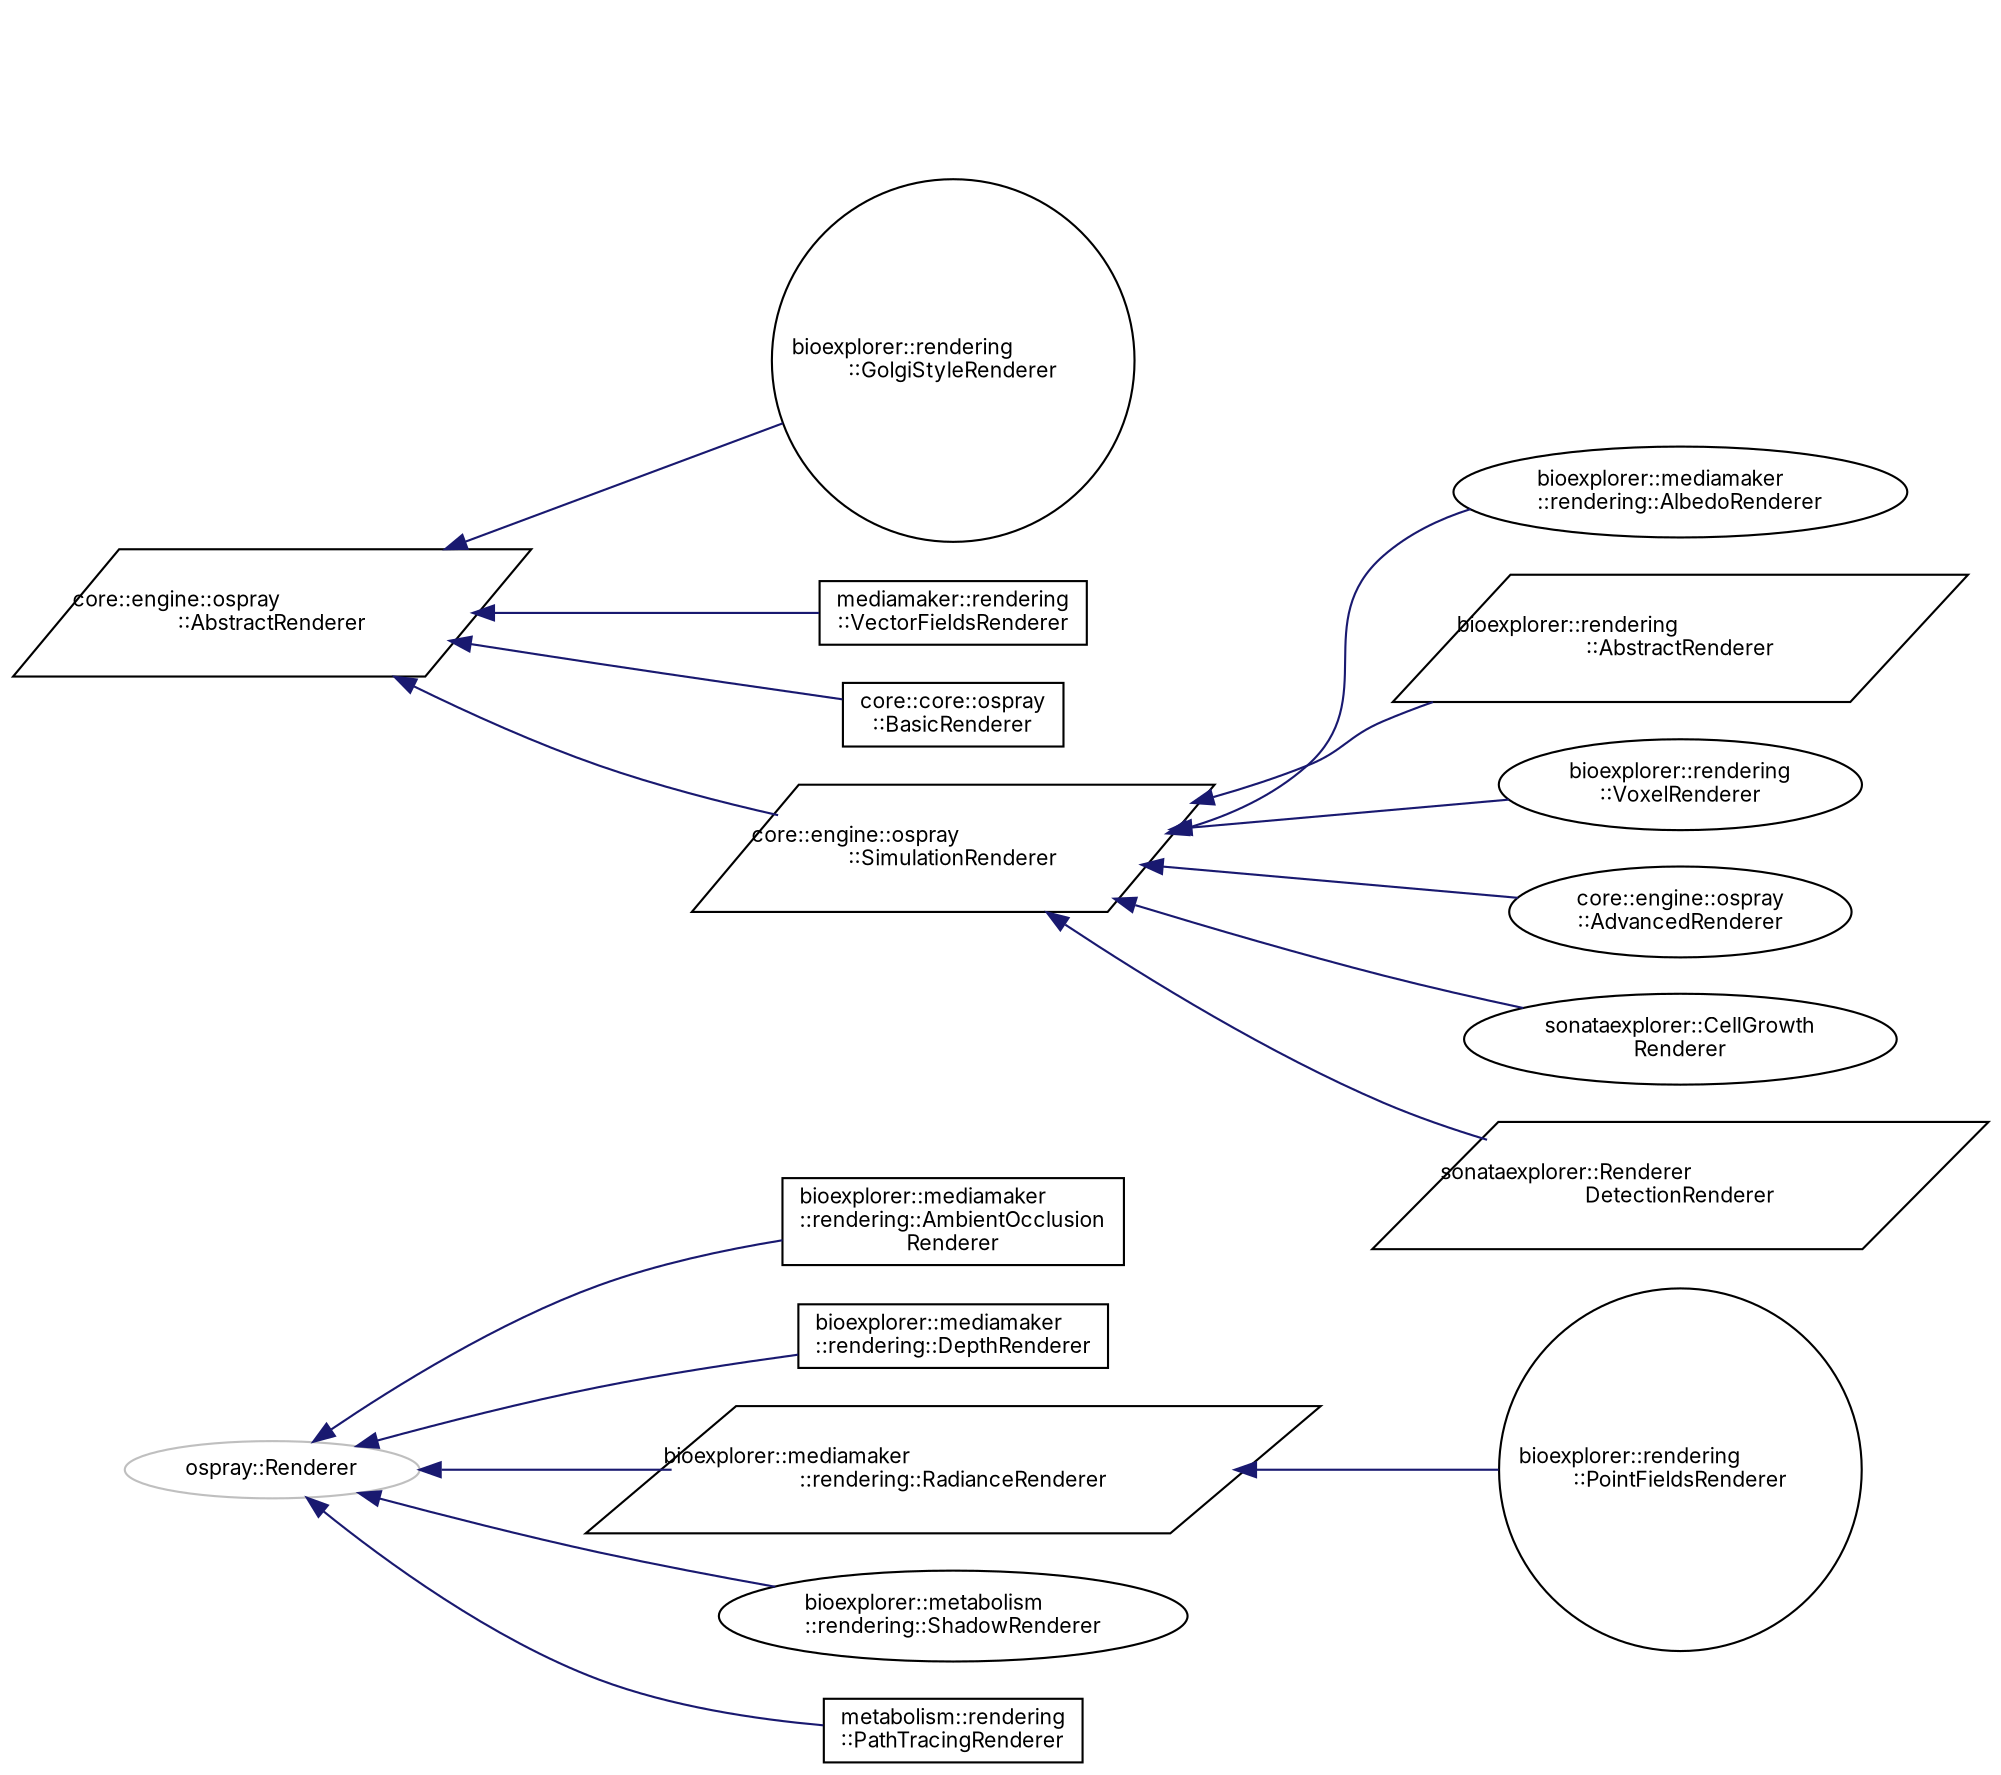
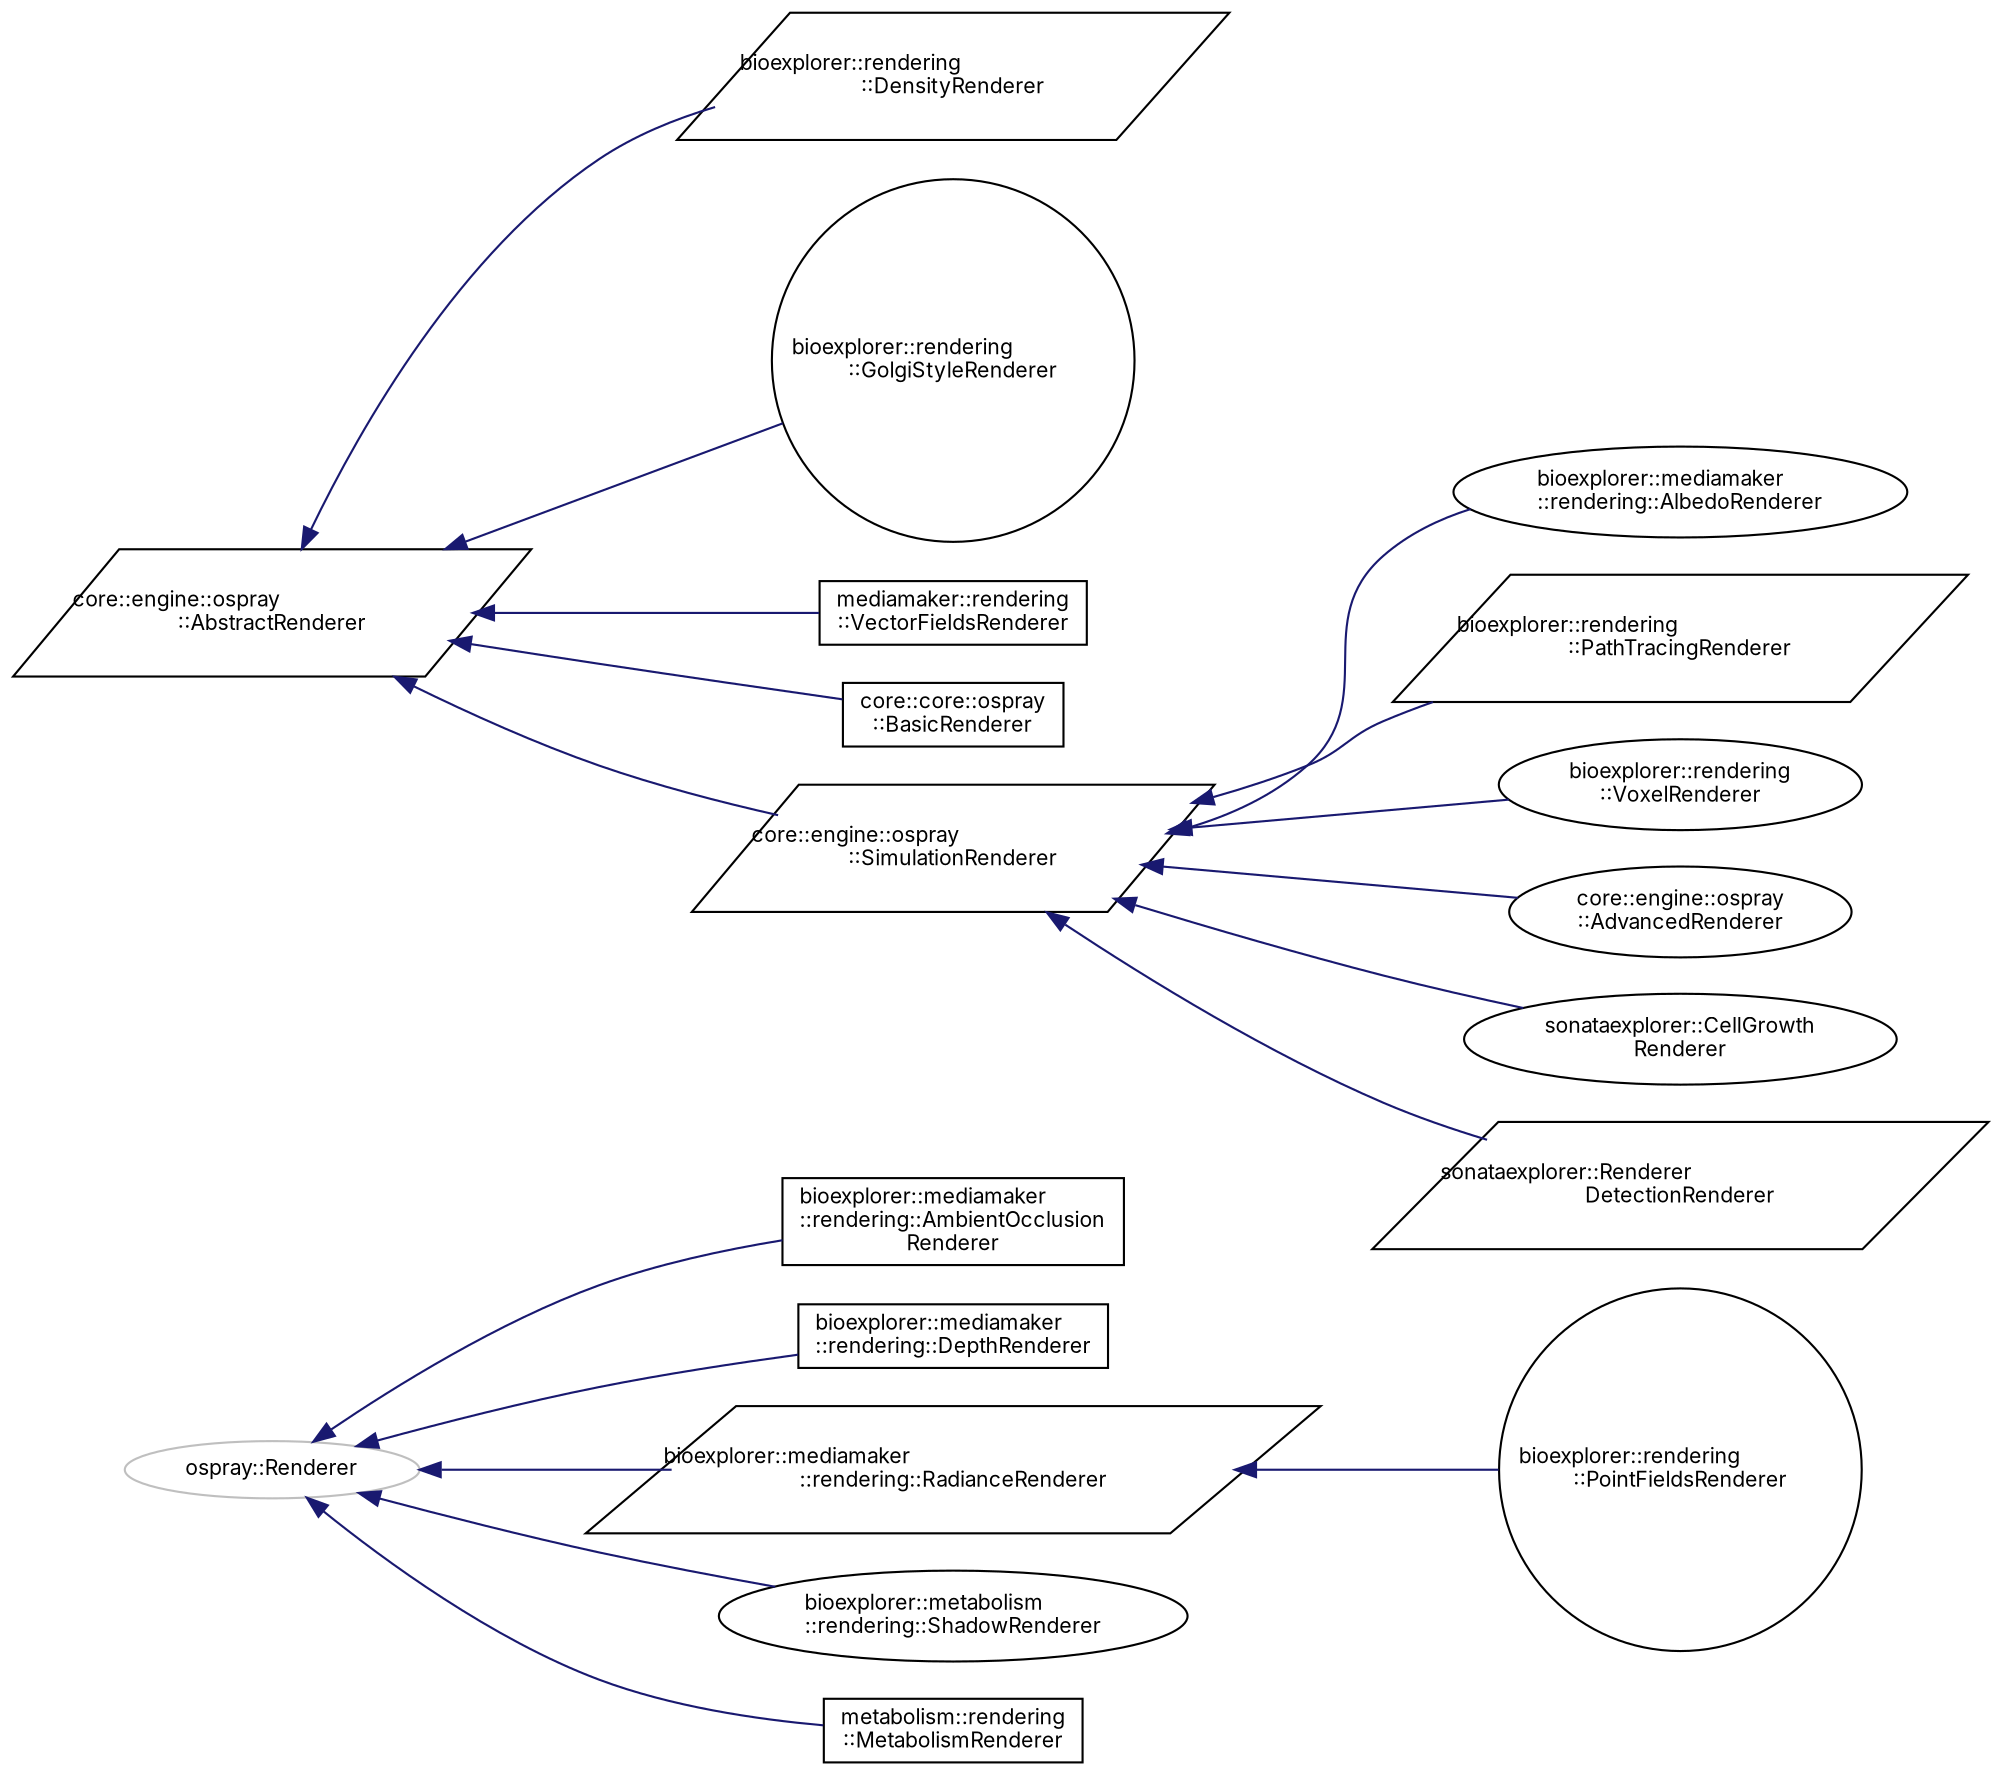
none -> (953, 76)
(1680, 638) -> (1680, 638)
(953, 1731) -> (953, 1731)
